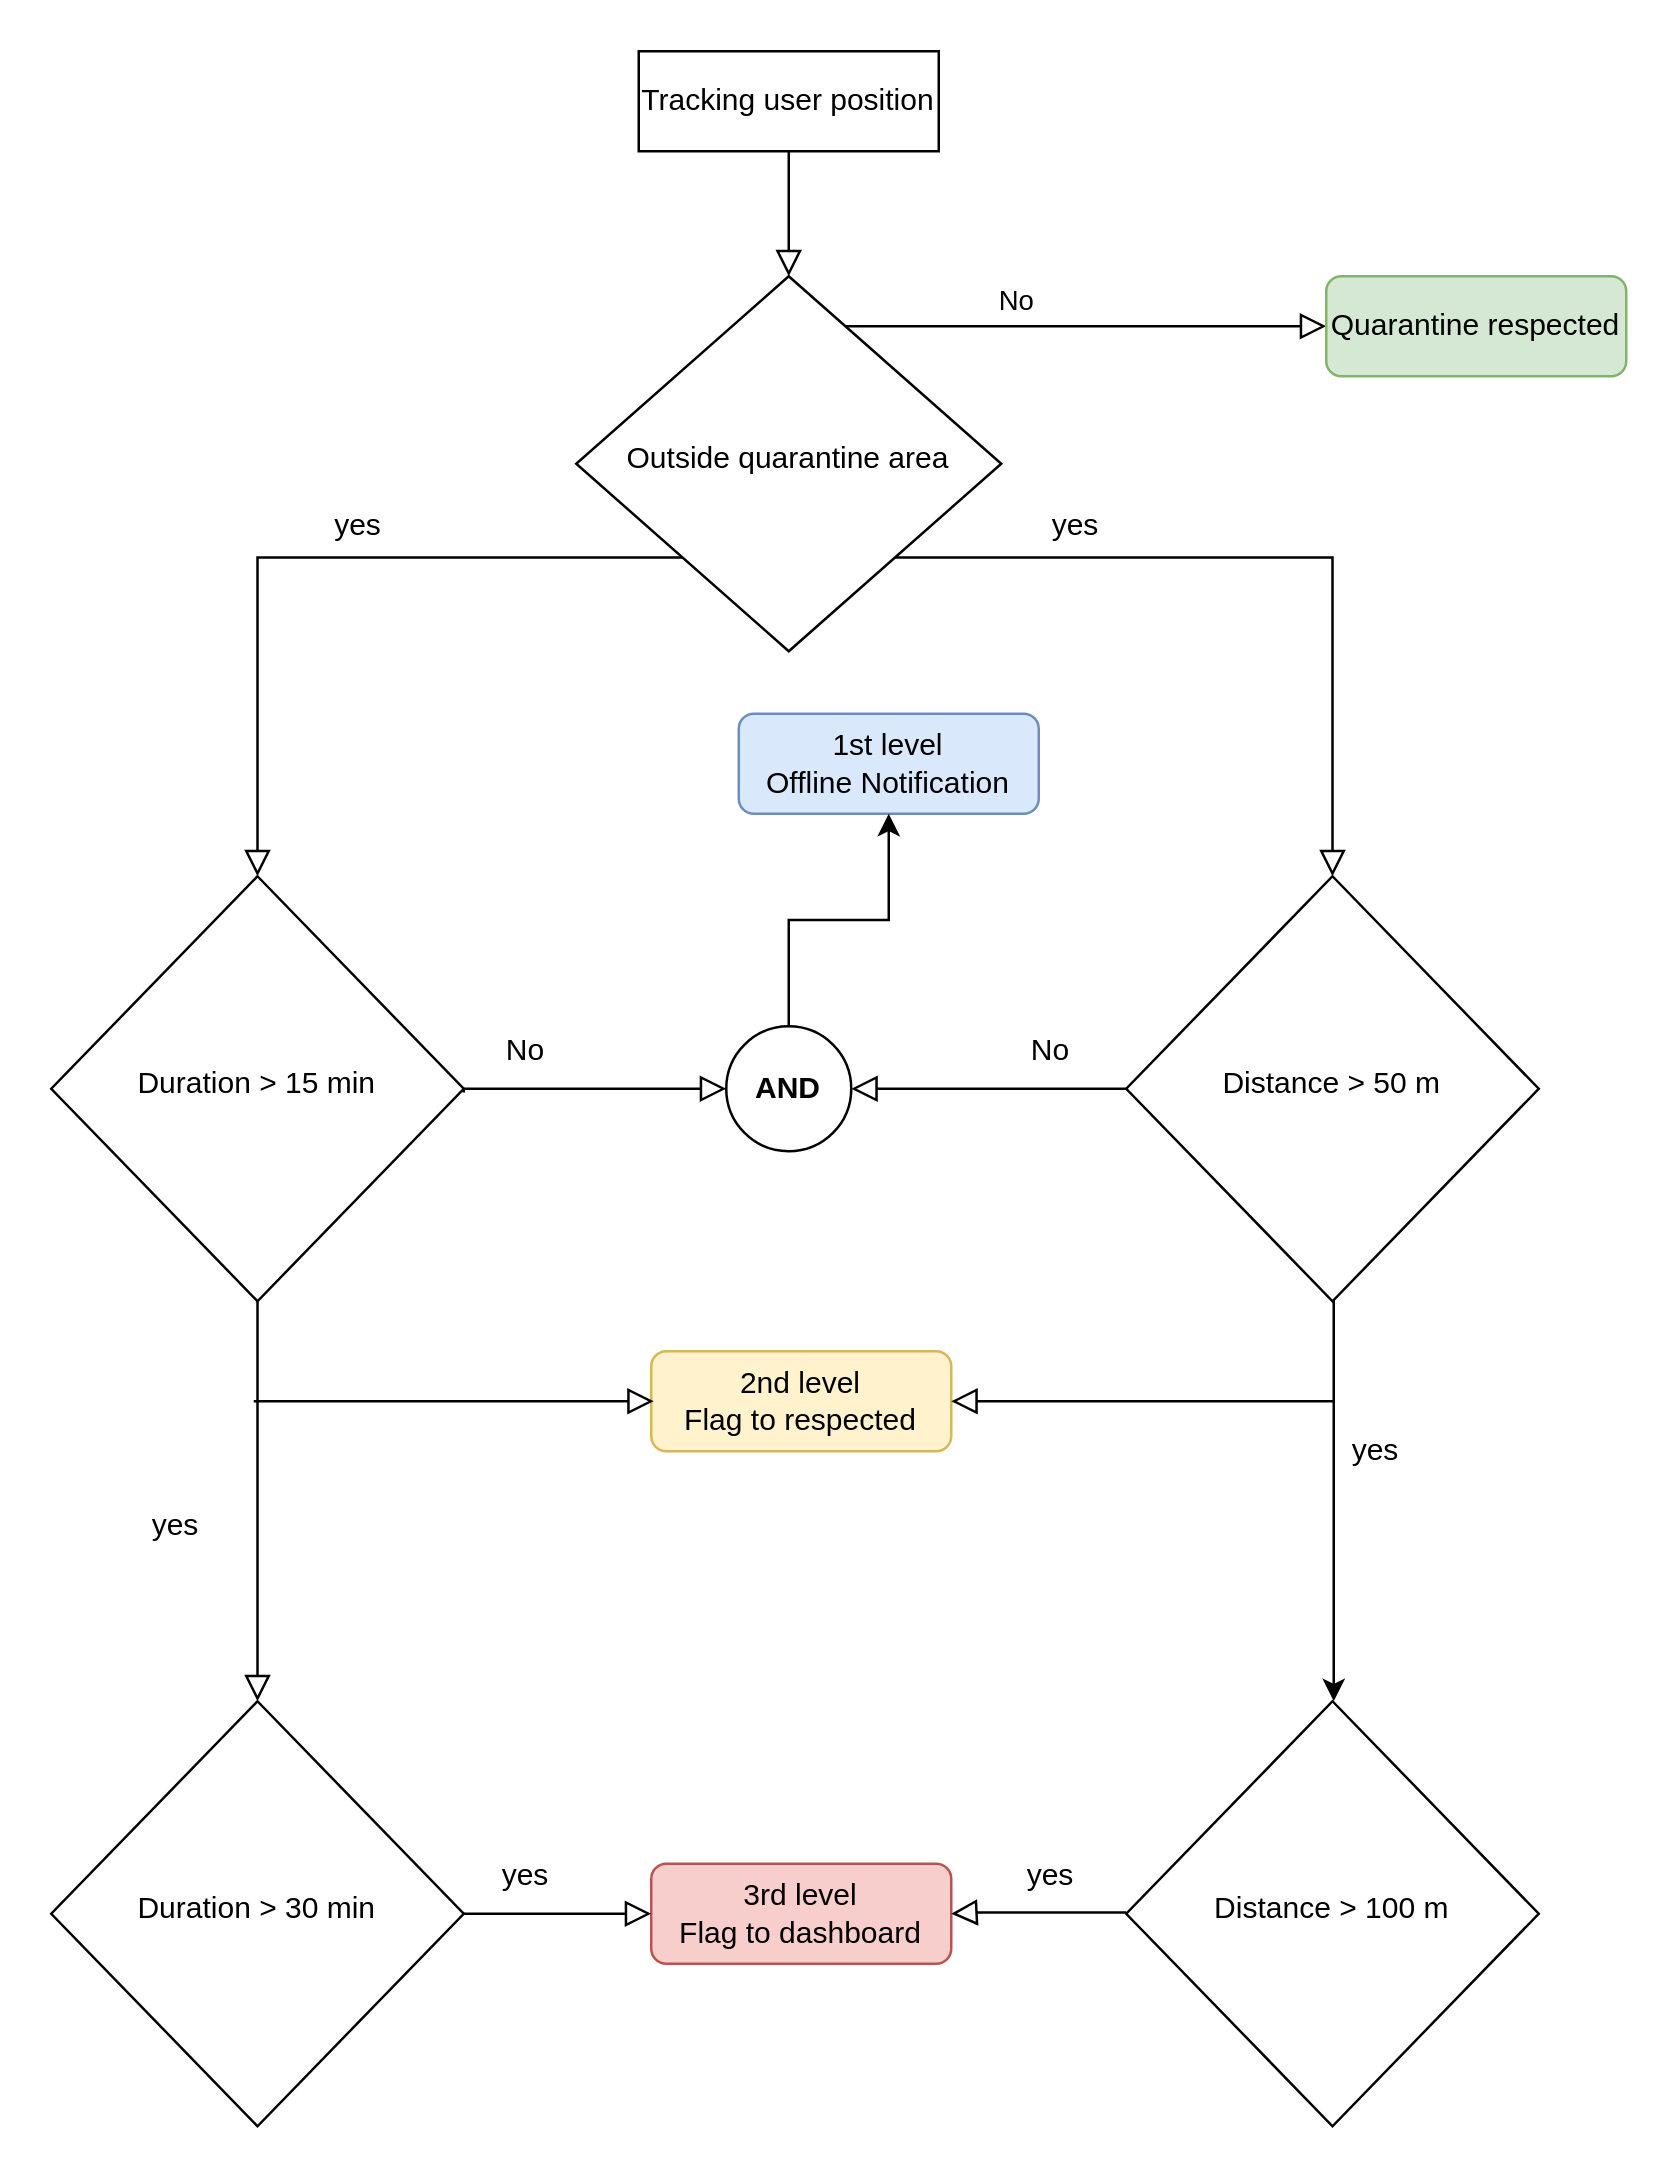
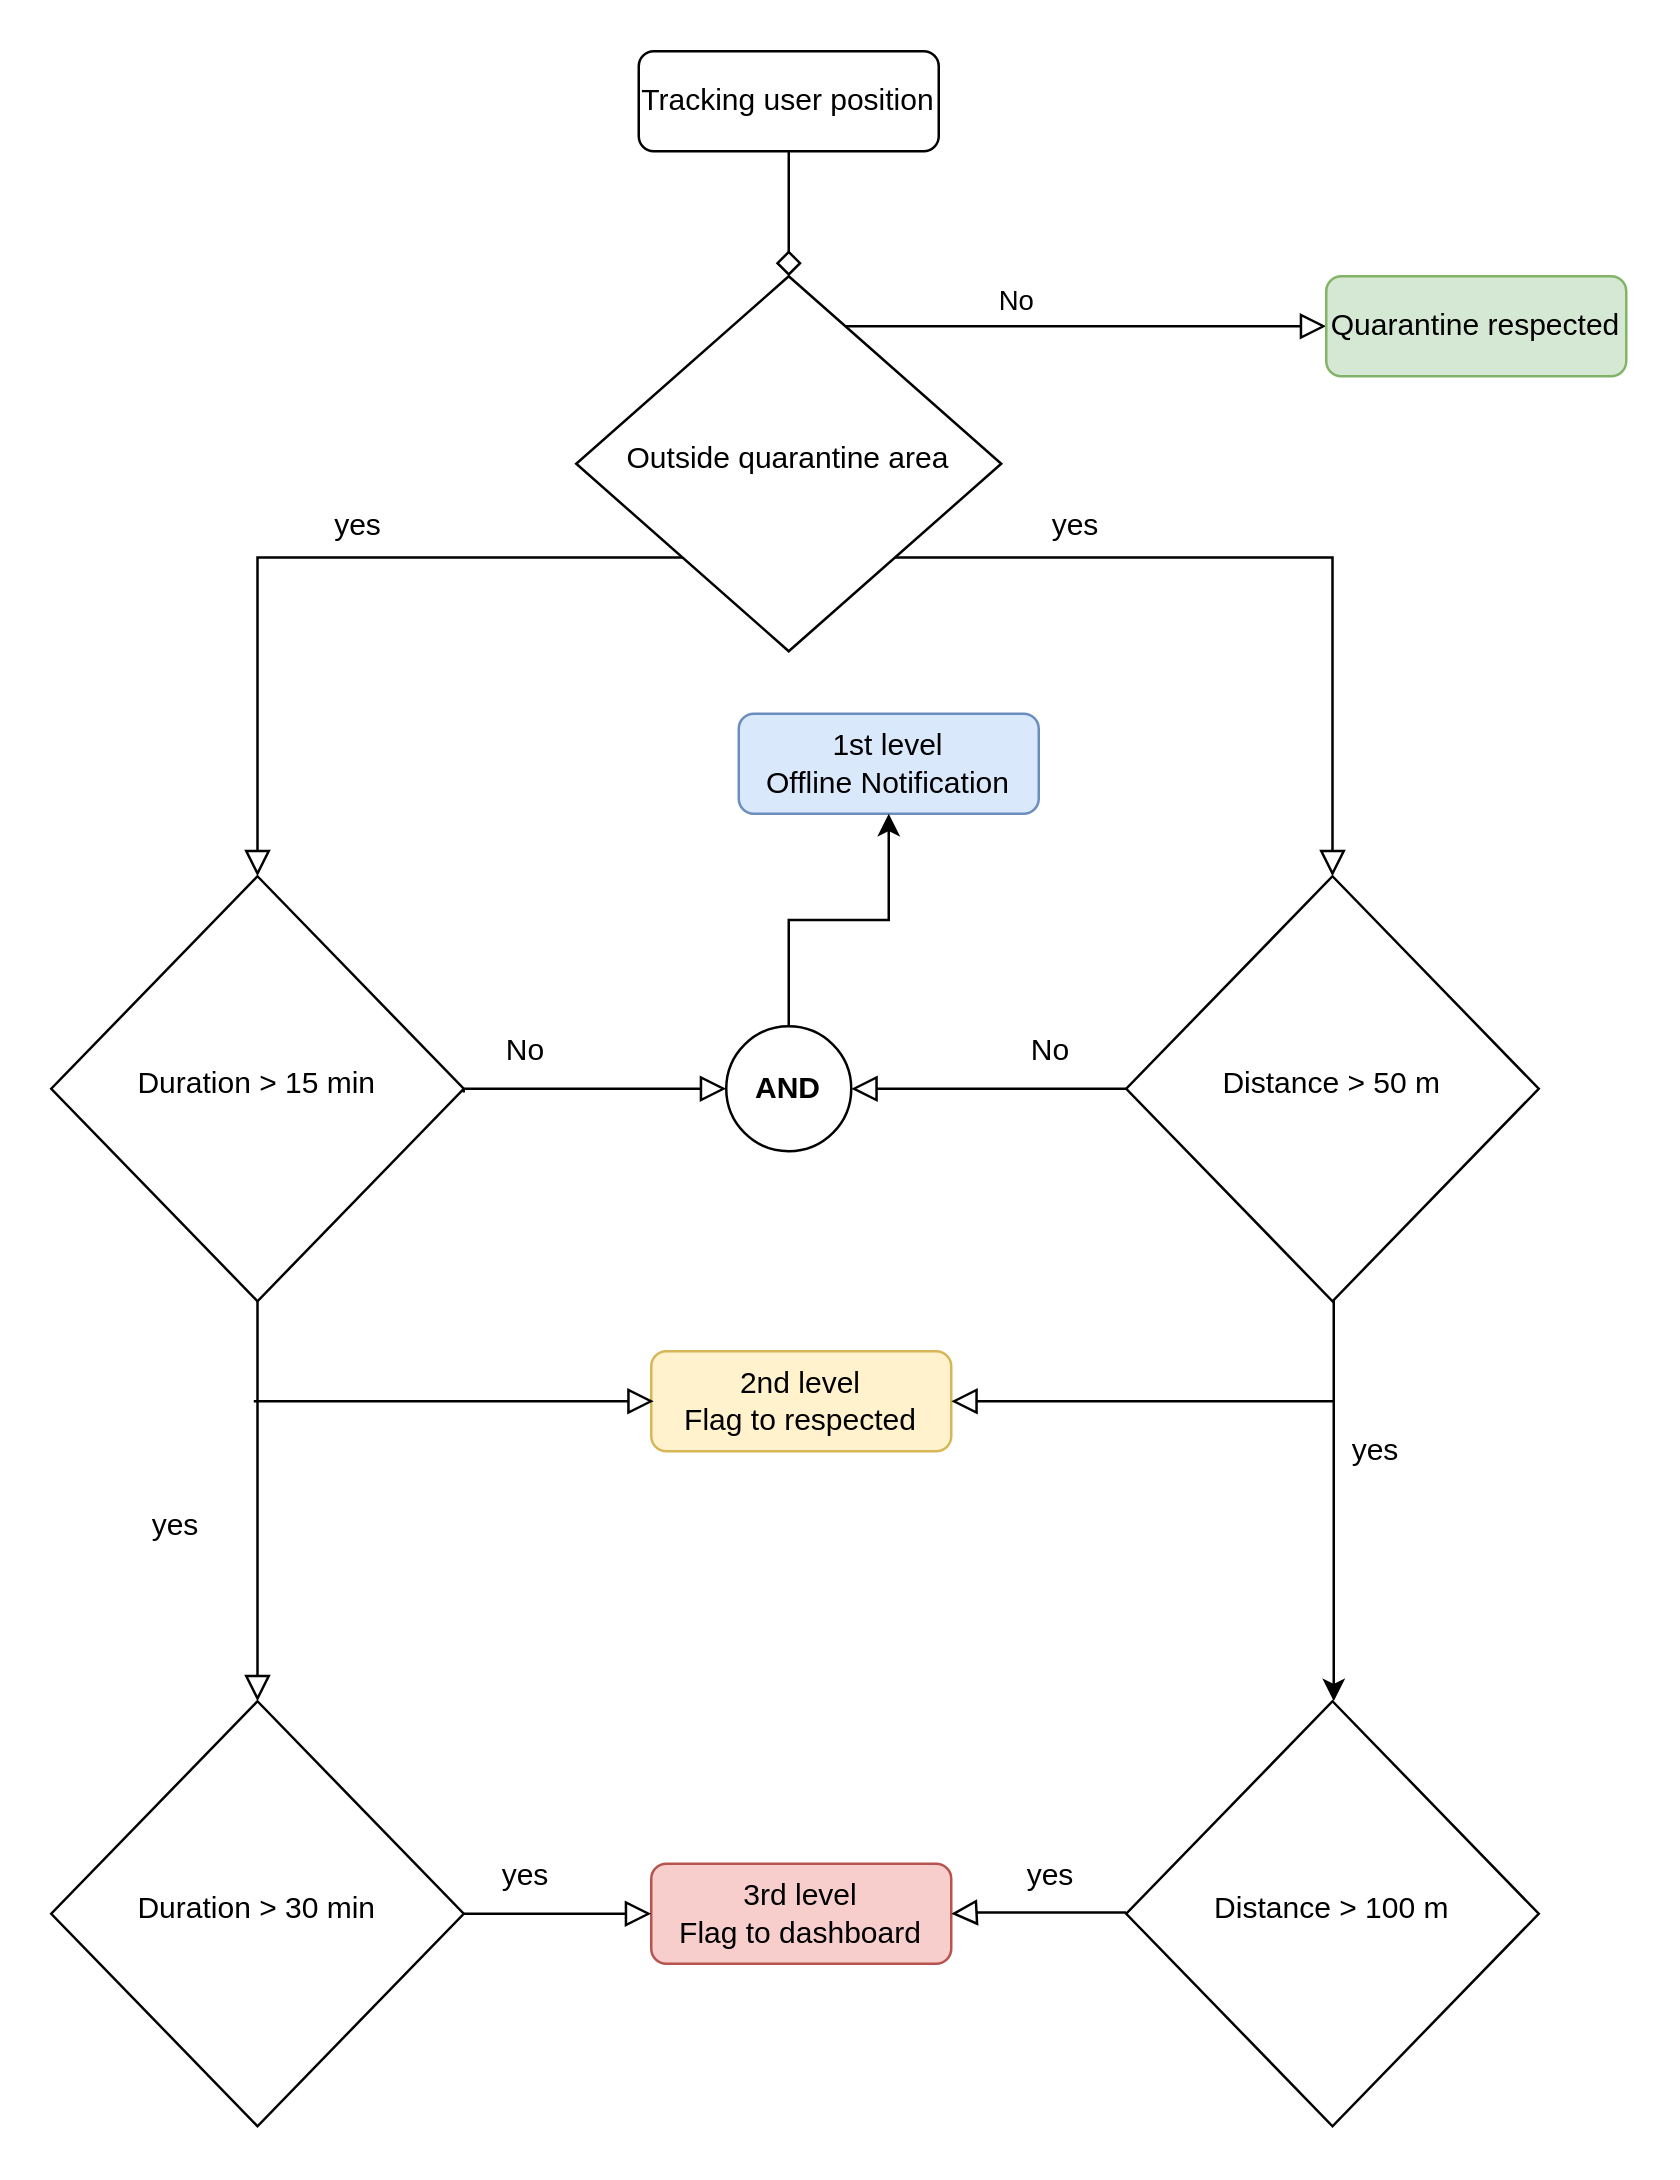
(789, 101) -> (789, 101)
(789, 249) -> (789, 250)
